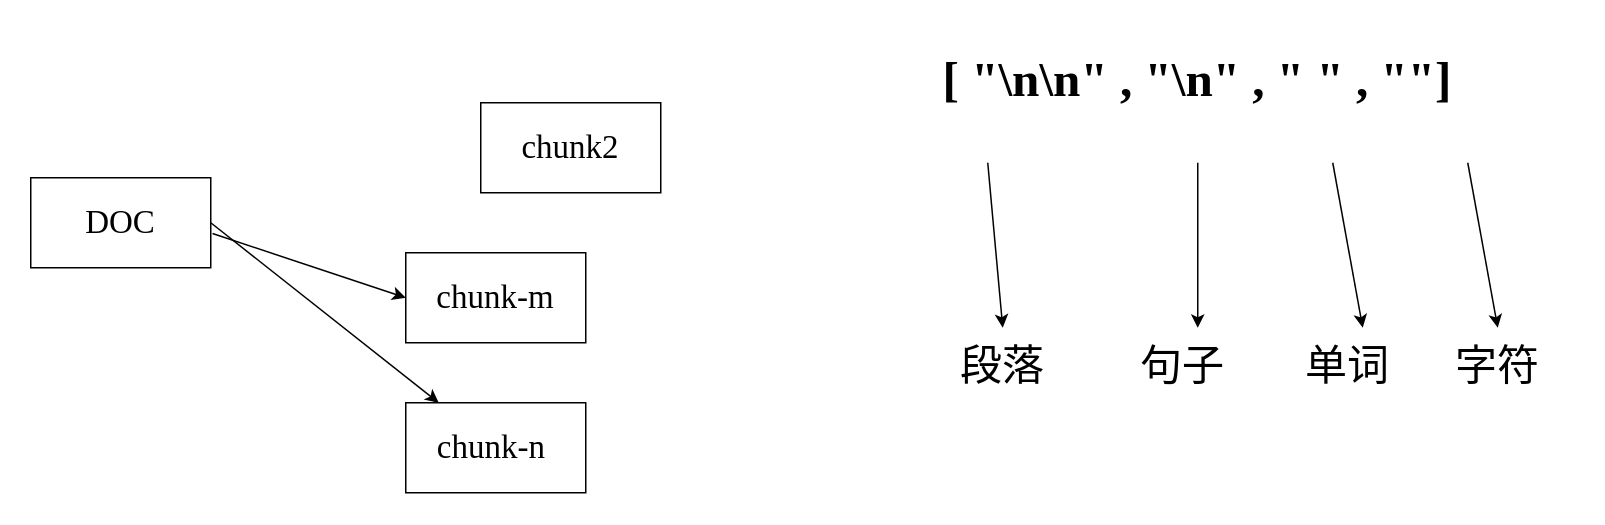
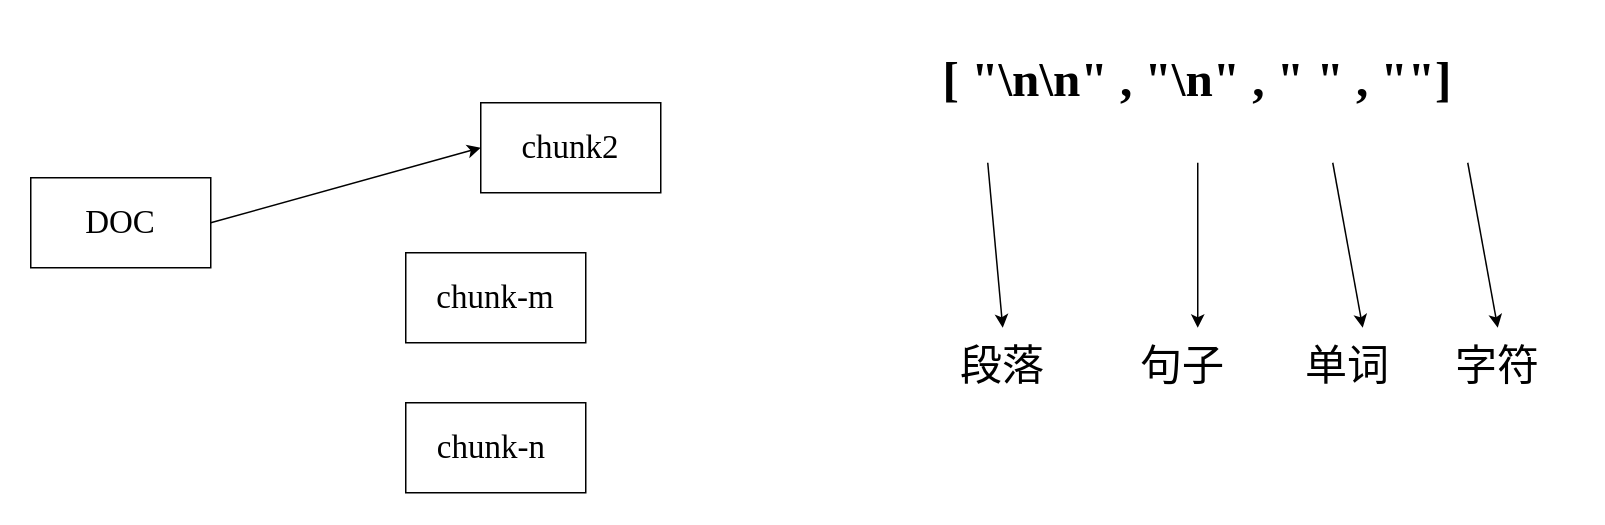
(318, 269) -> none
(334, 320) -> (341, 187)
